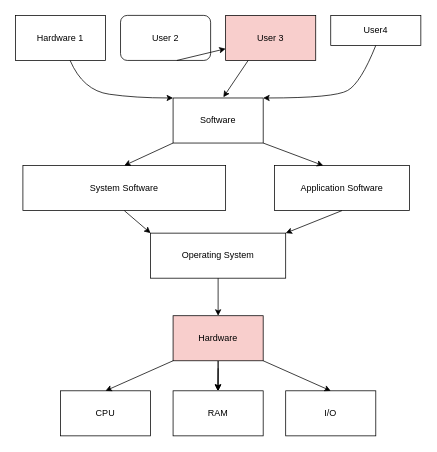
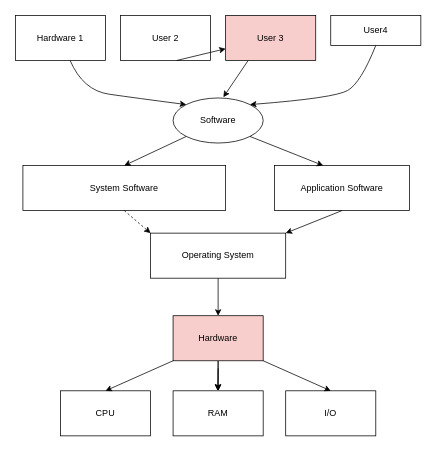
(165, 38) -> (165, 38)
(218, 120) -> (218, 120)
(134, 219) -> (134, 219)
